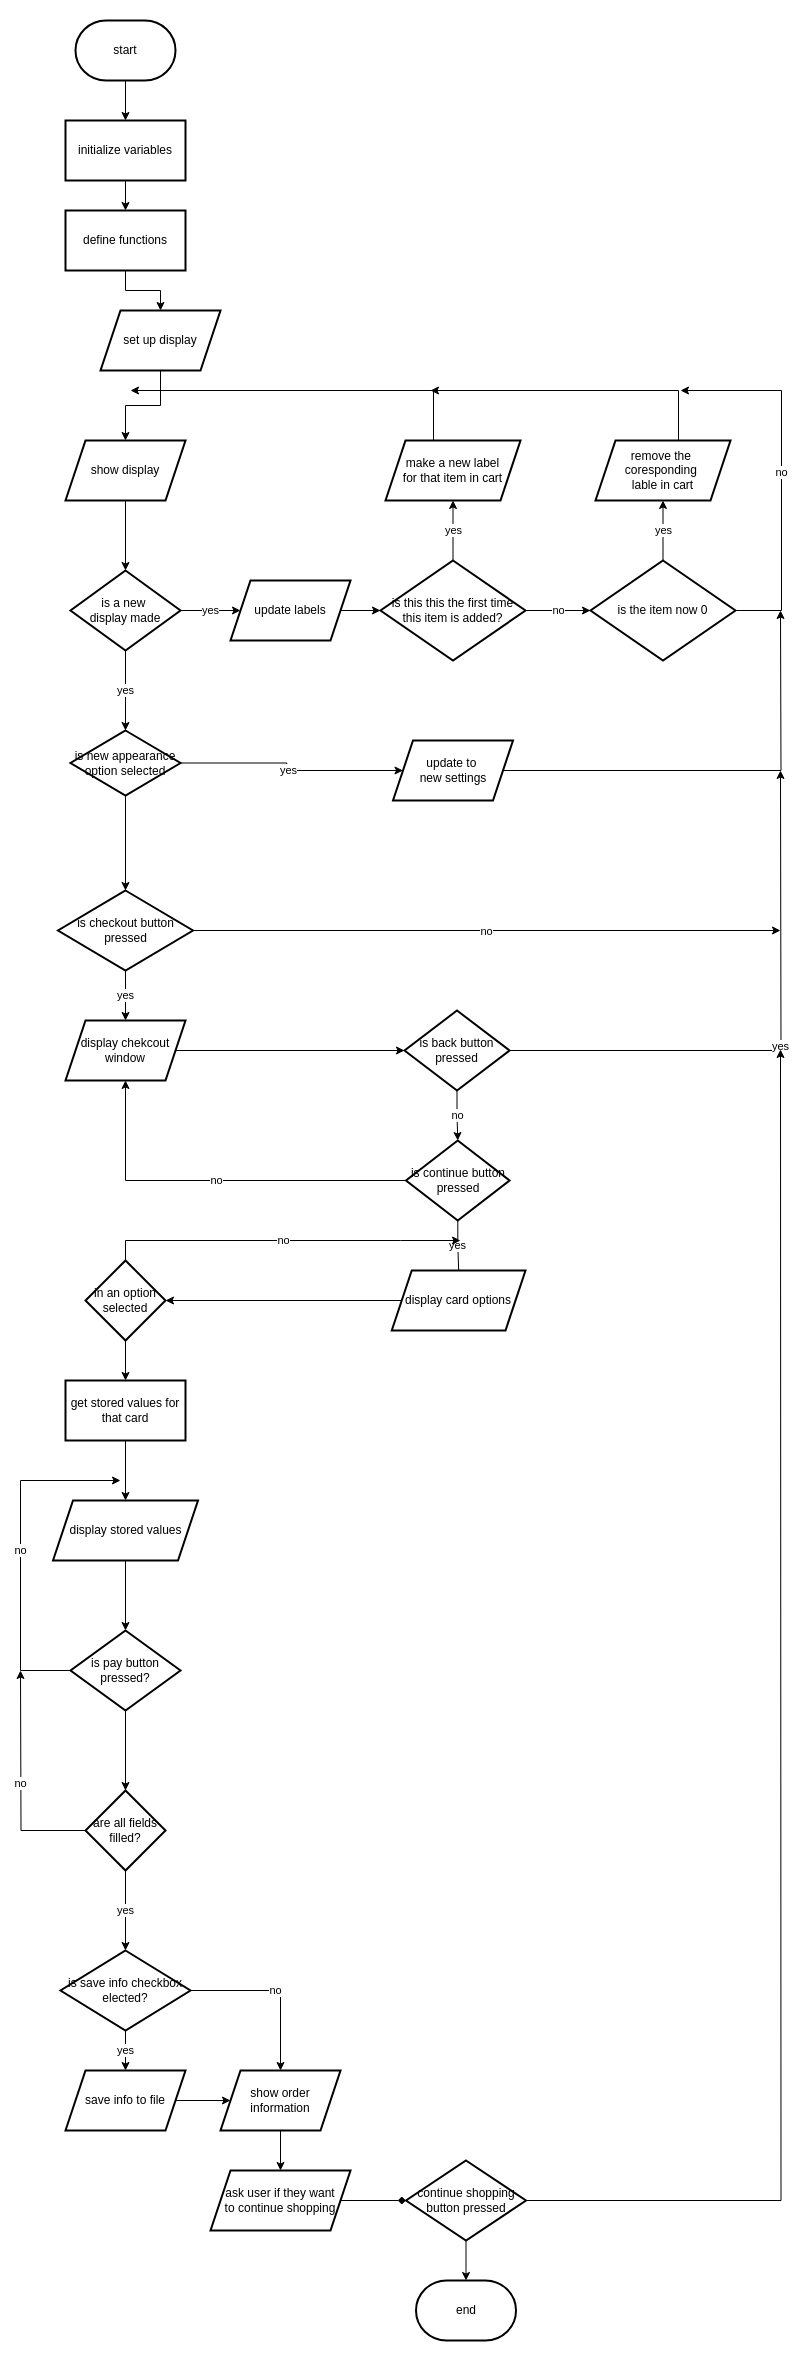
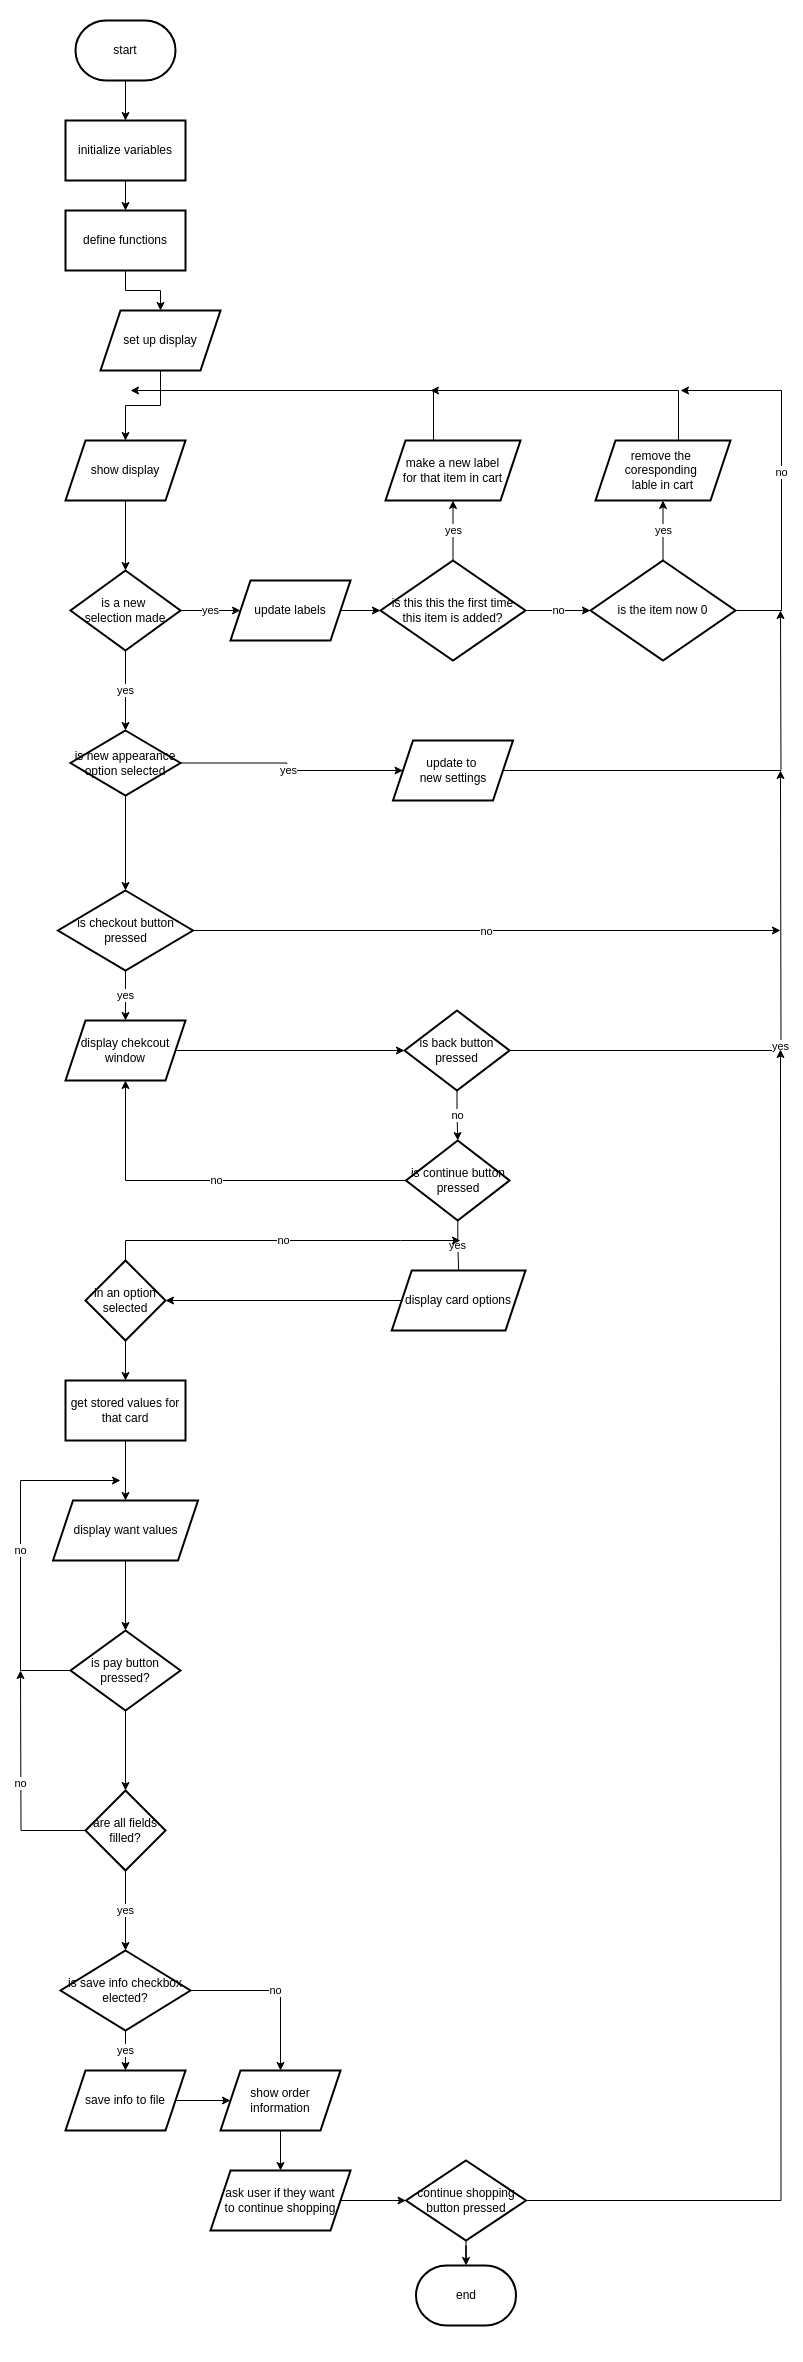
(126, 611) -> (126, 611)
(126, 1531) -> (126, 1531)
(397, 2201) -> (398, 2201)
(466, 2311) -> (466, 2296)
